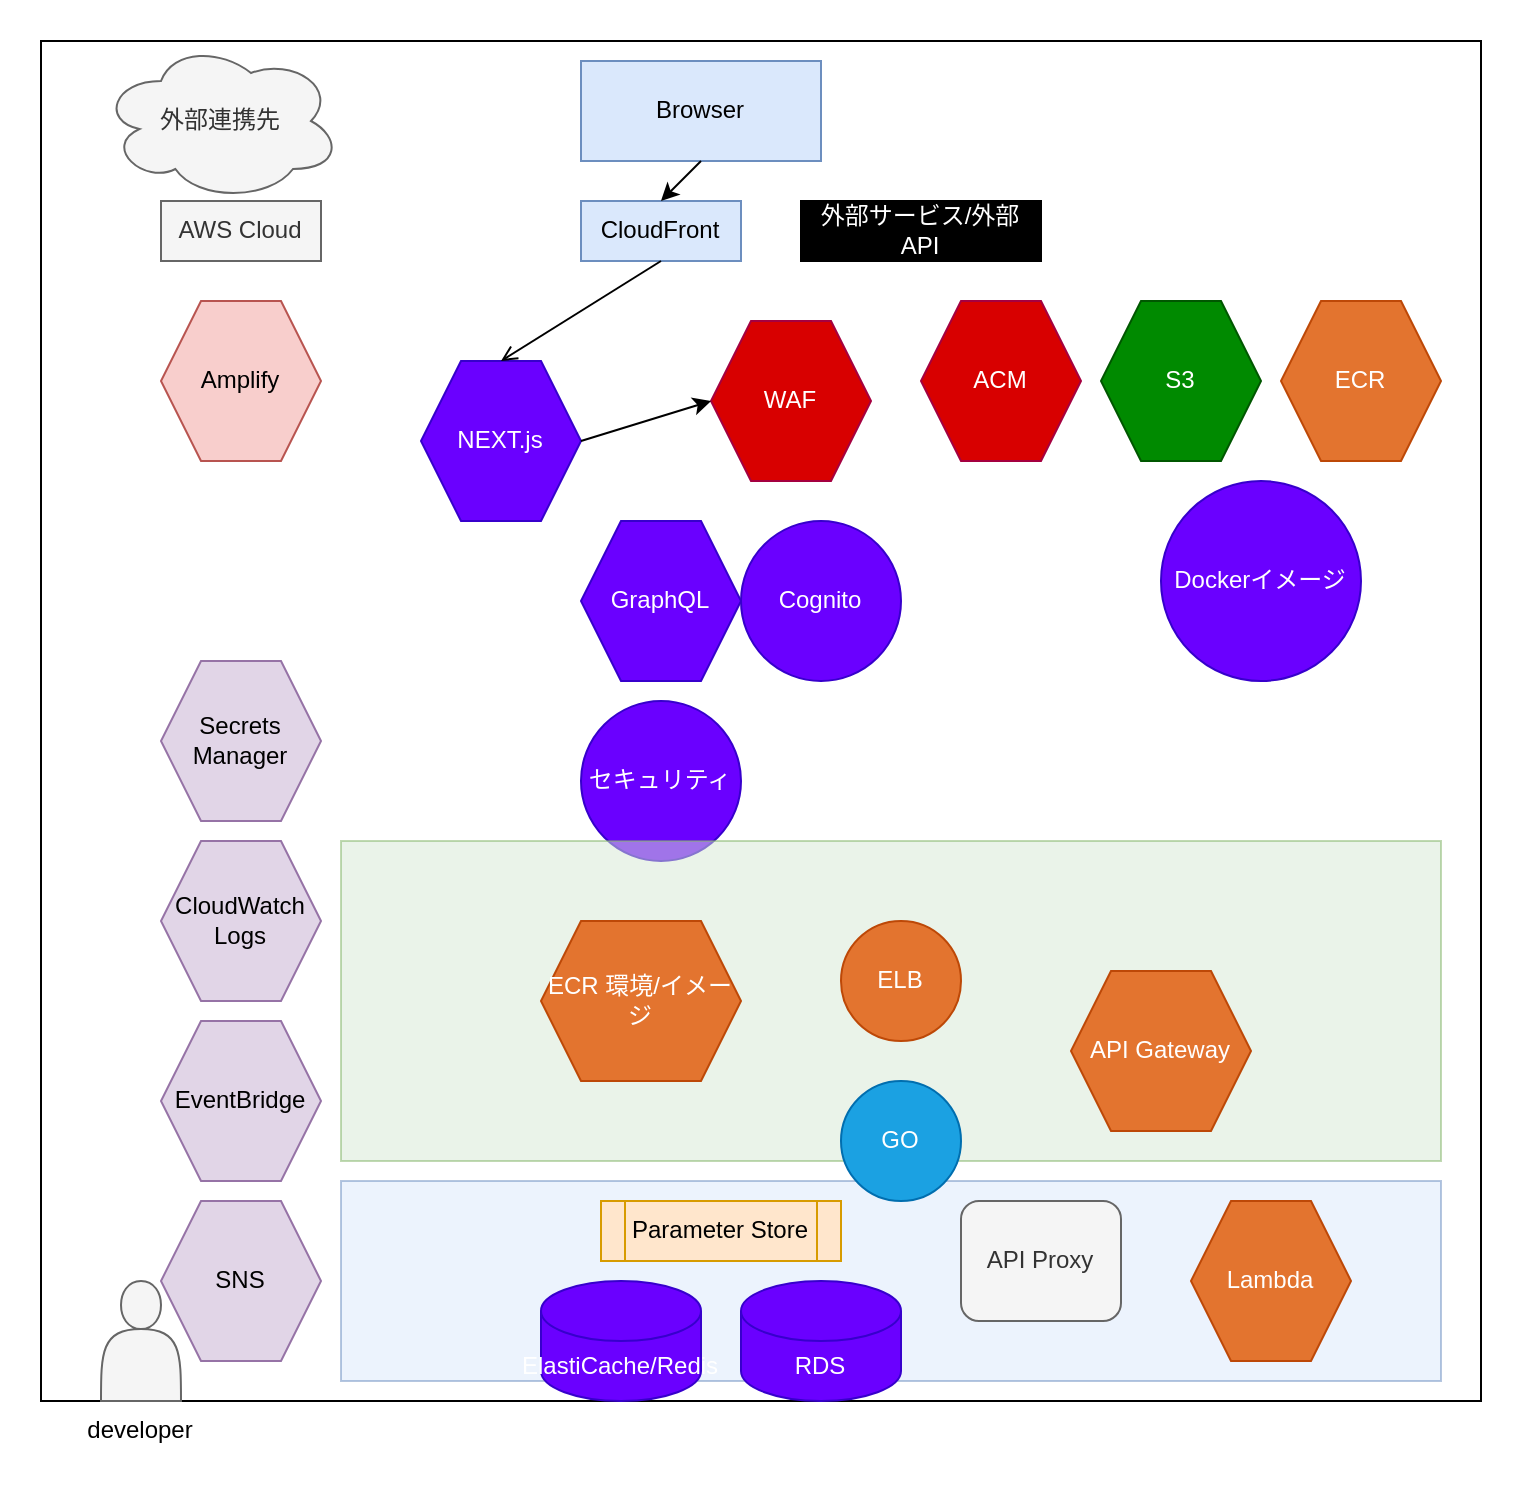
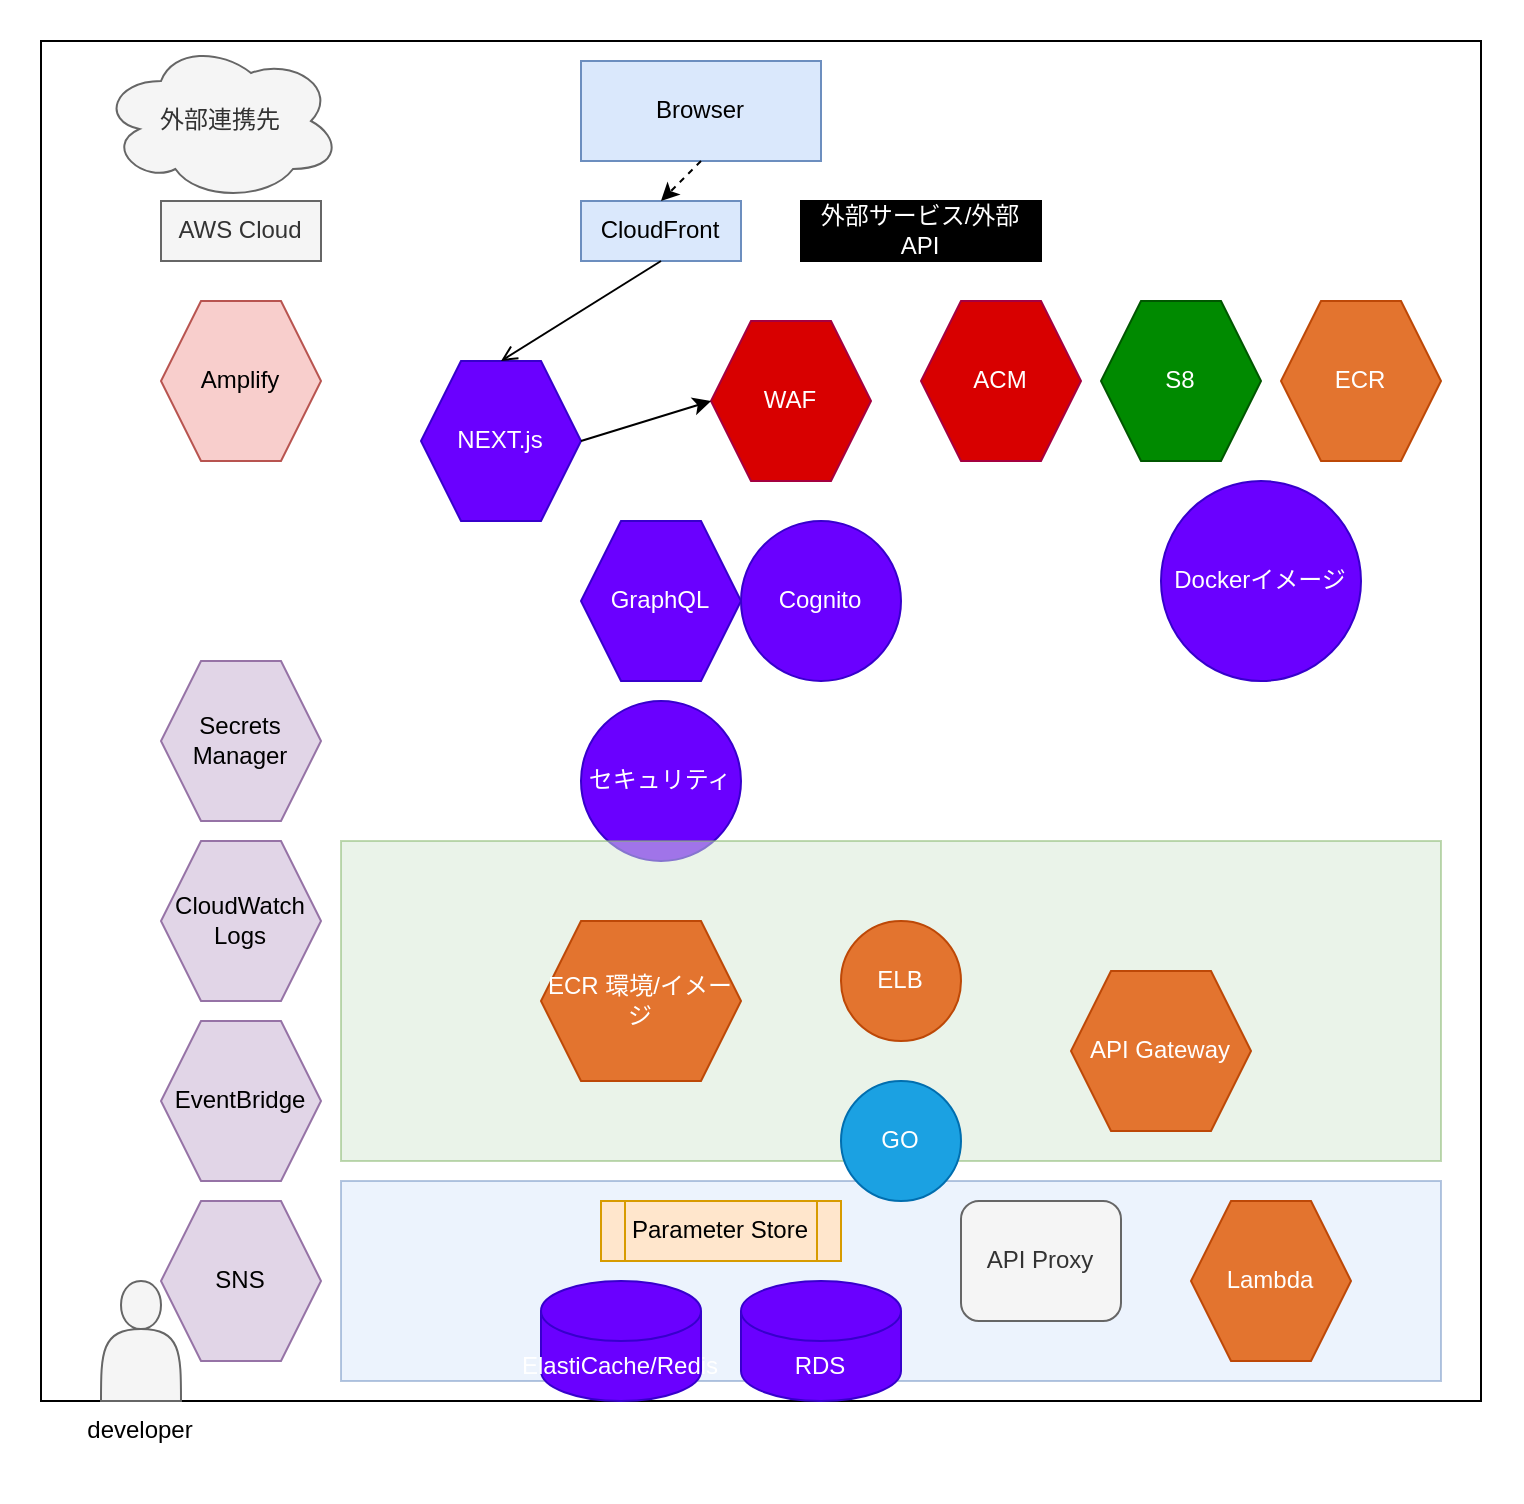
(686, 176) -> (686, 176)
(1181, 381) -> (1181, 381)
